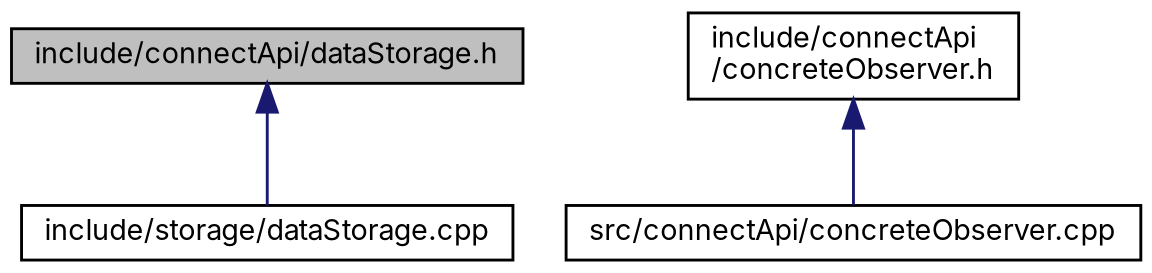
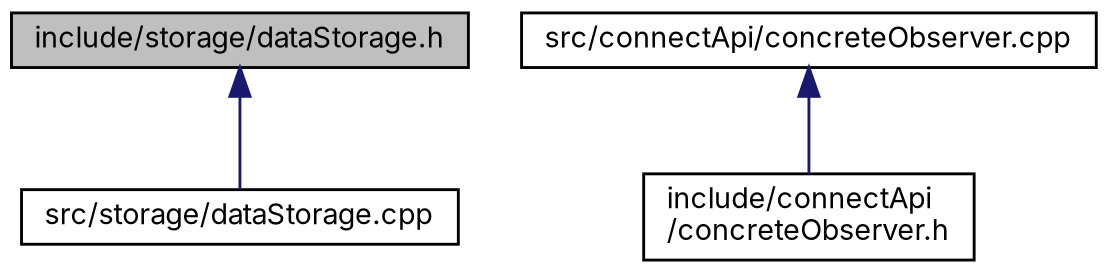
(267, 56) -> (240, 40)
(853, 167) -> (809, 135)
(267, 233) -> (240, 217)
